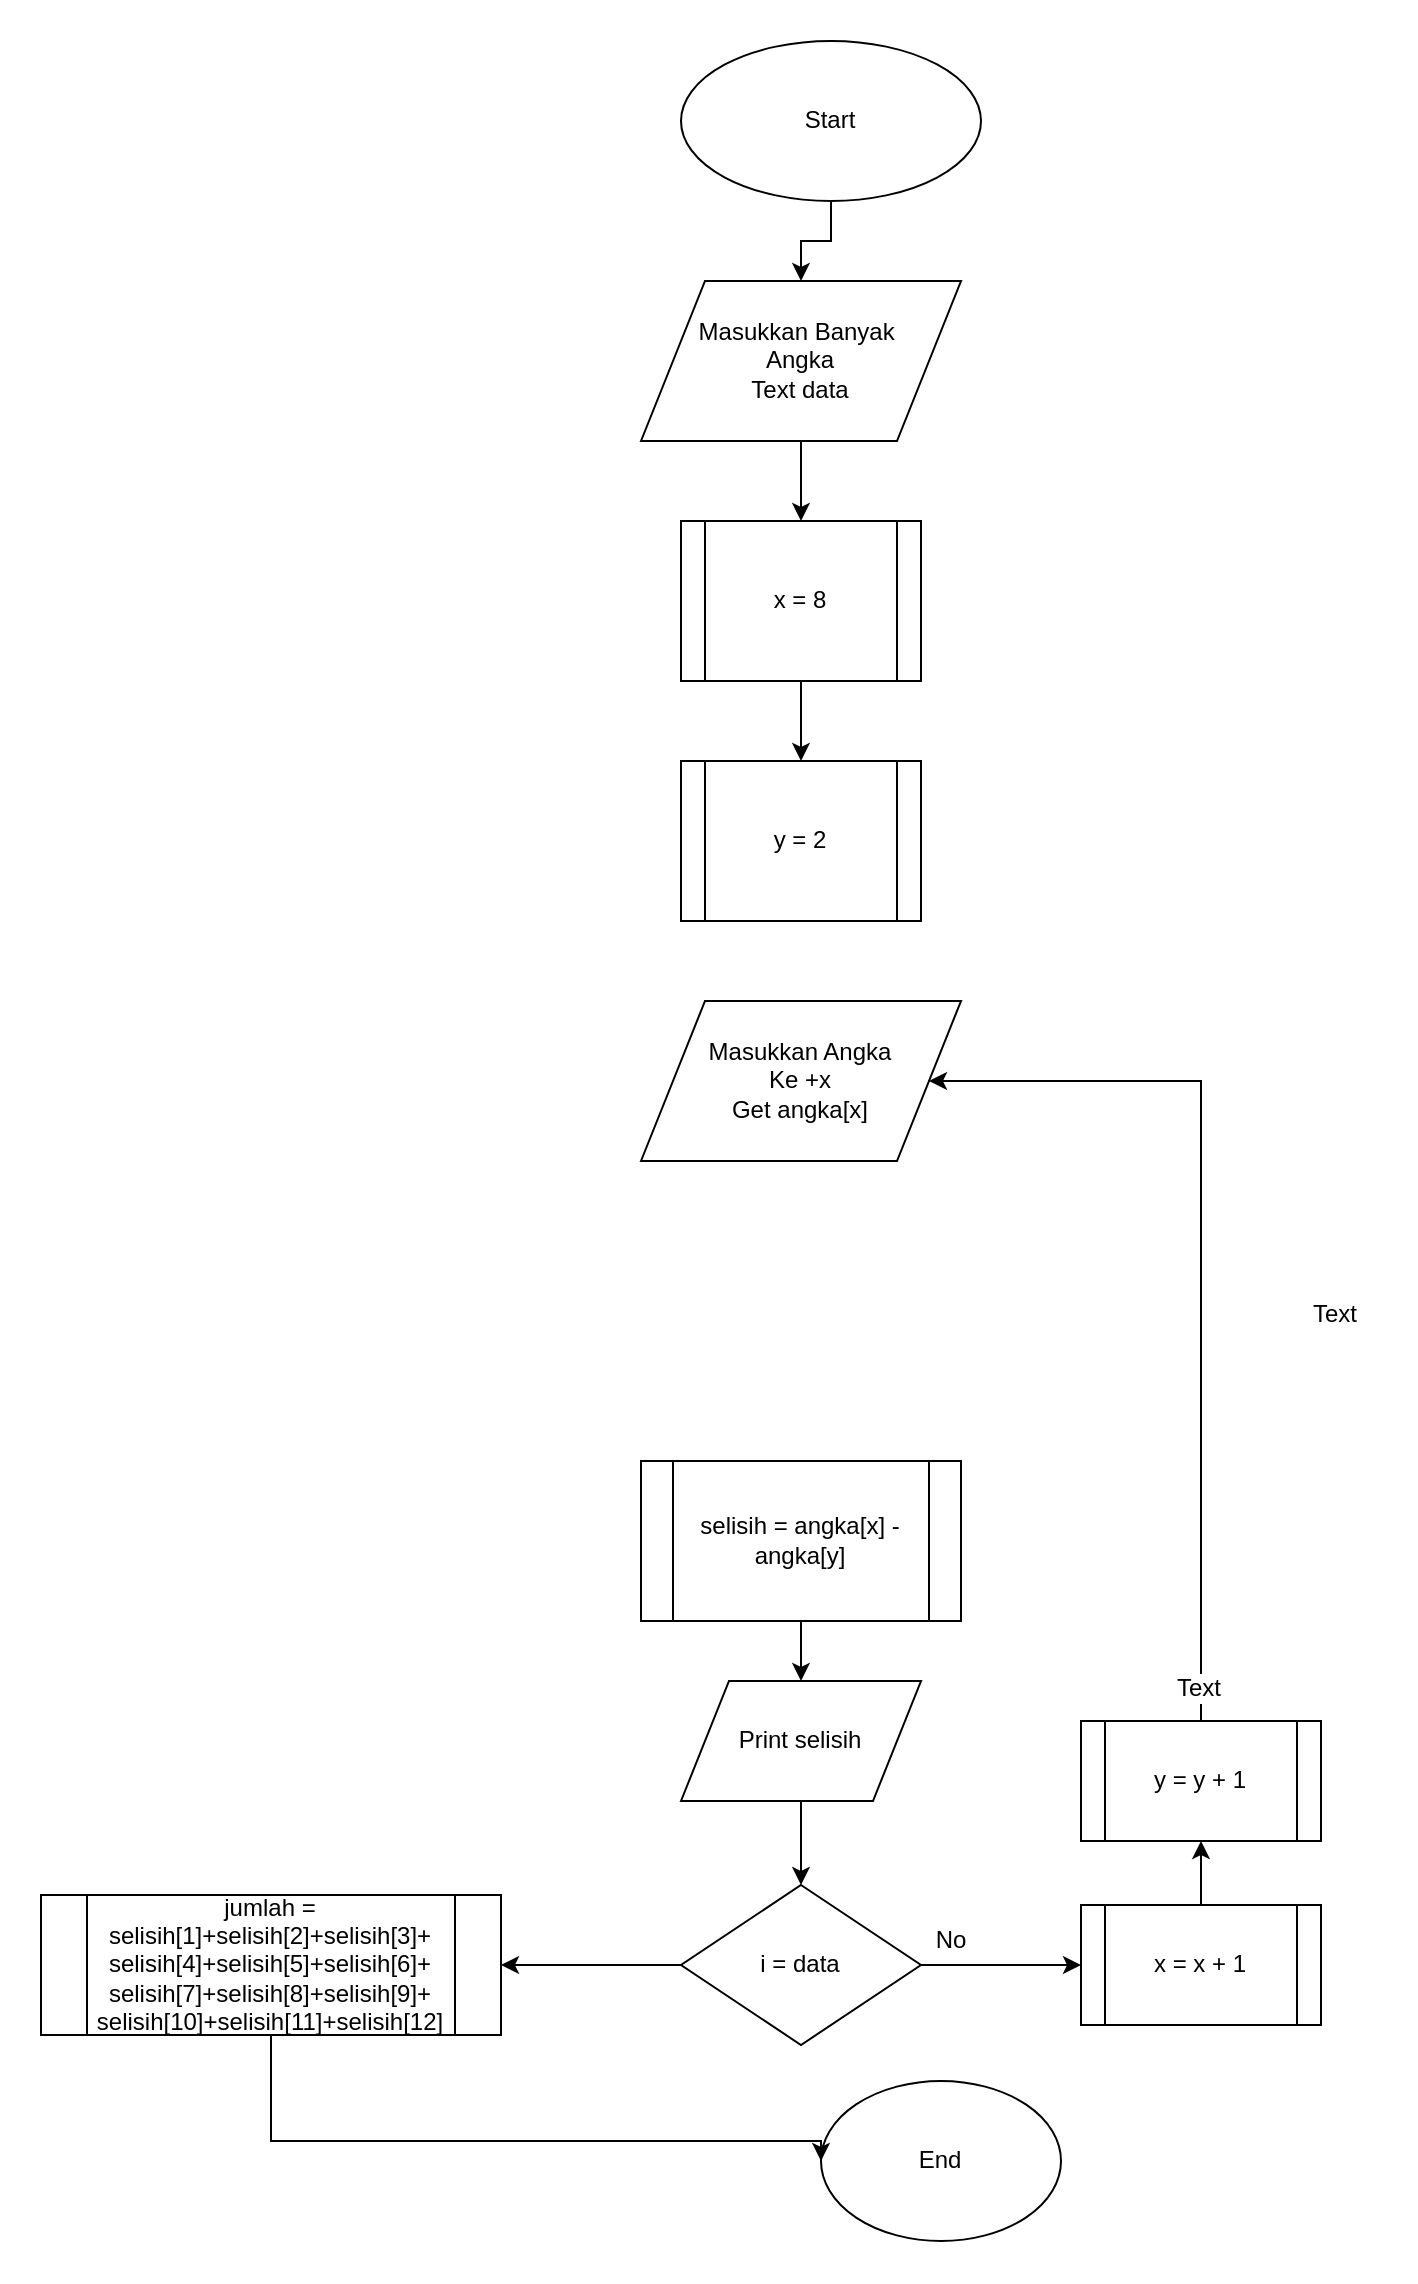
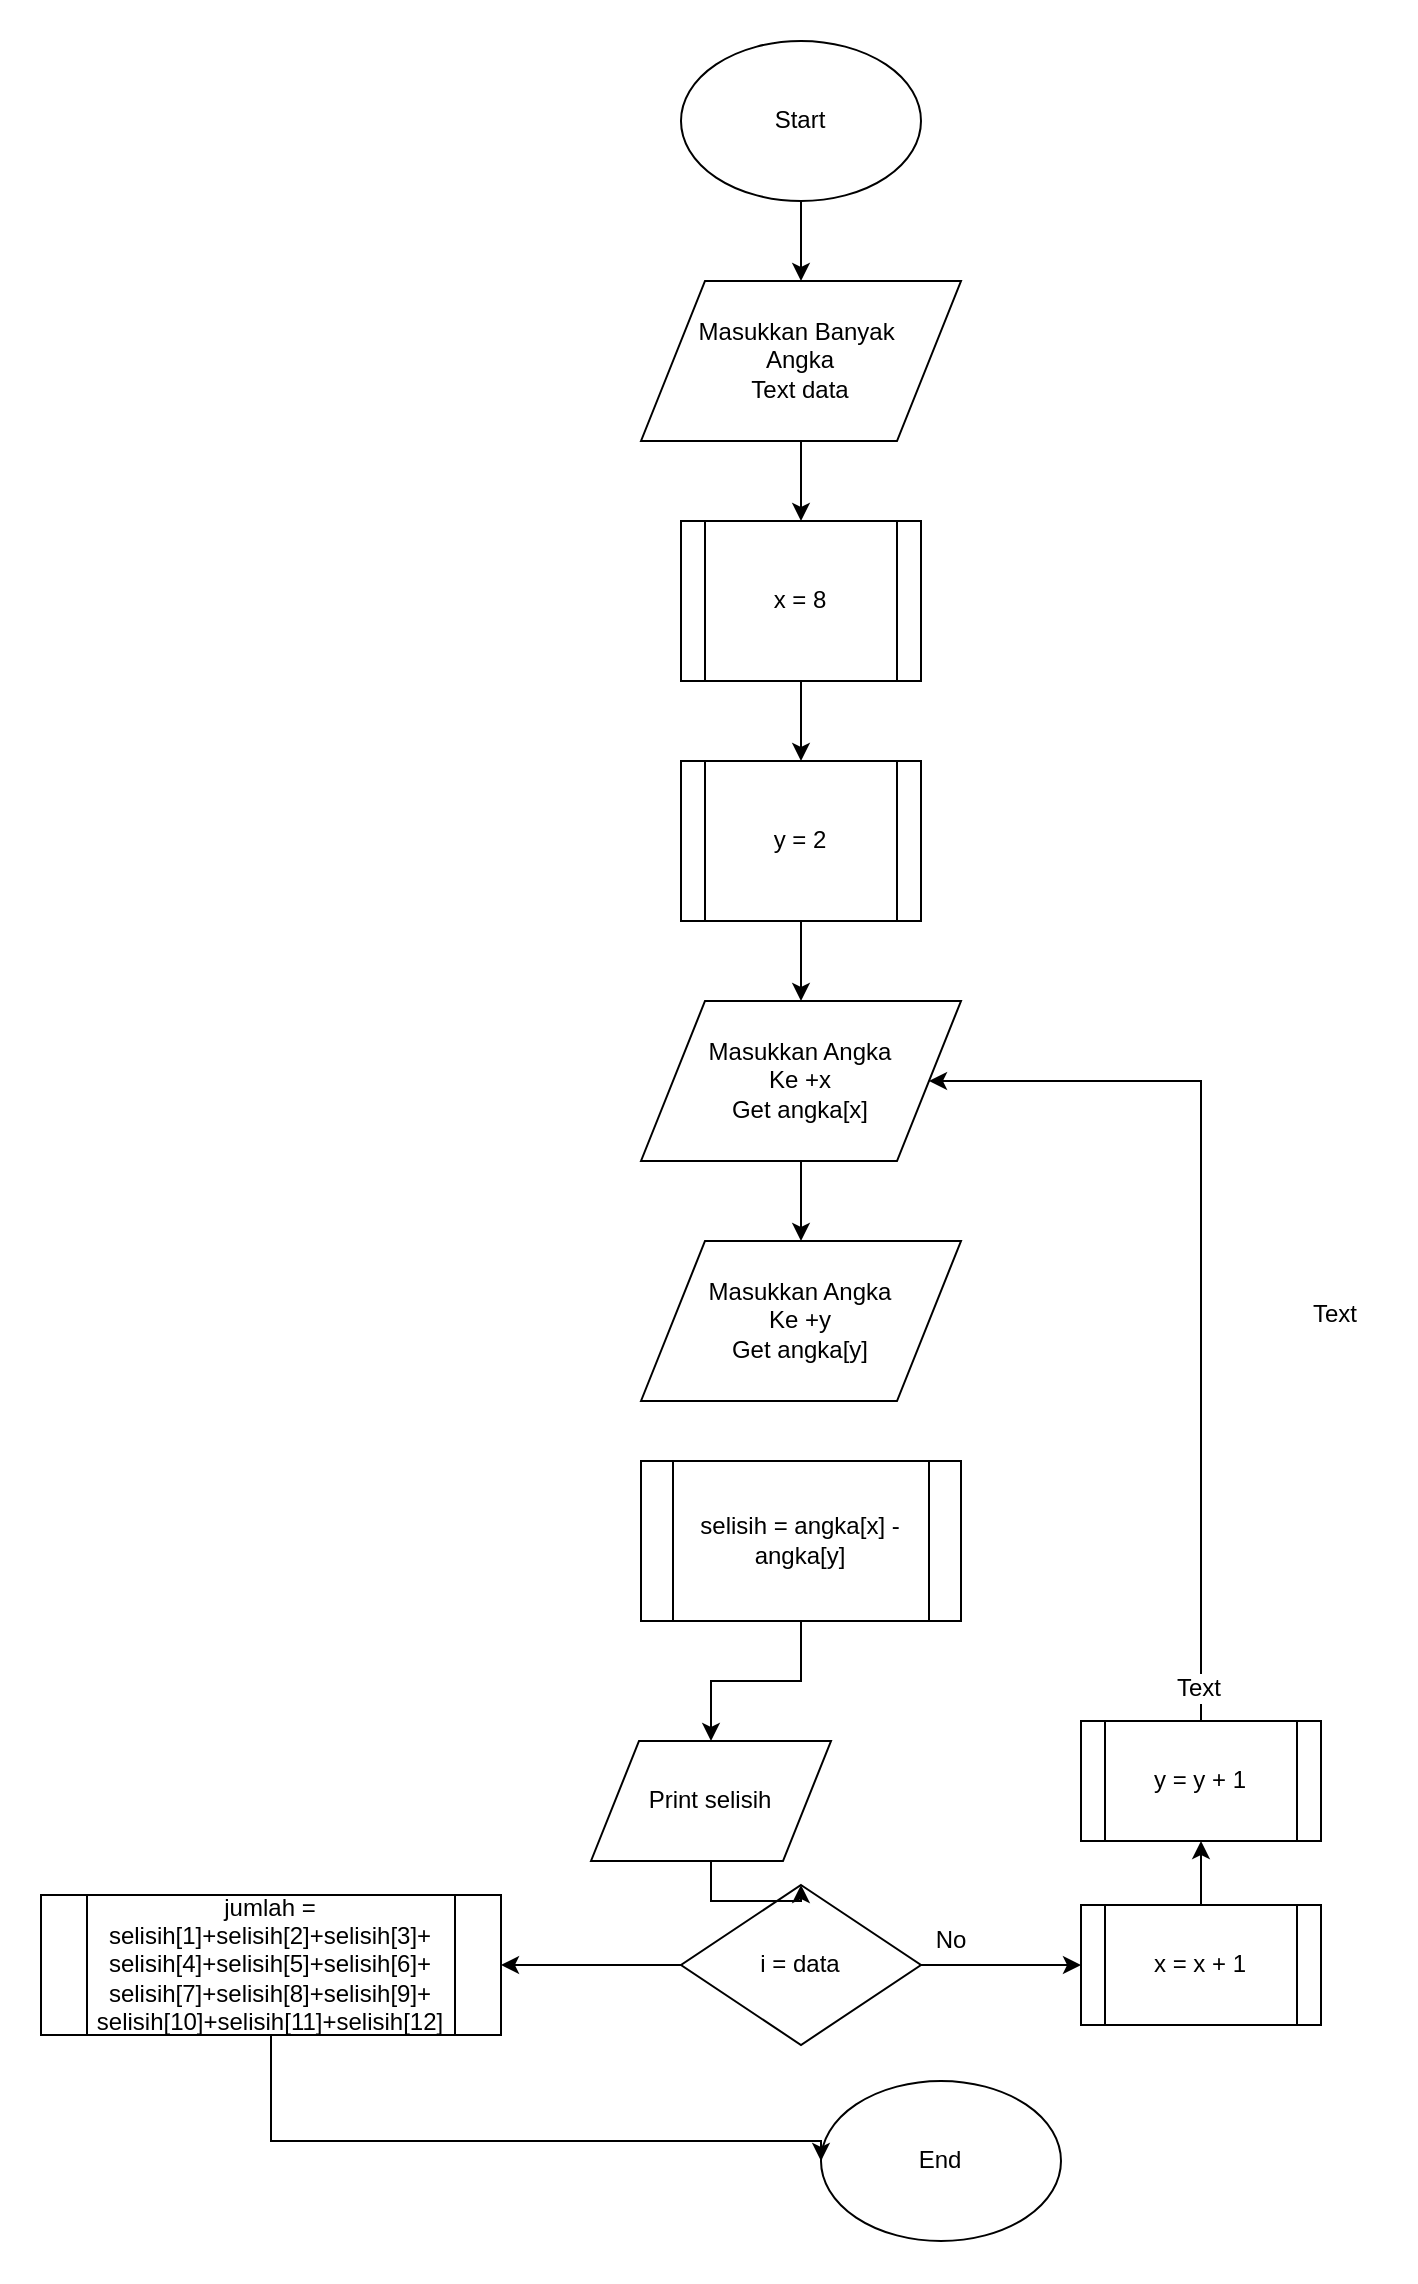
(831, 121) -> (801, 121)
none -> (801, 954)
none -> (801, 1194)
none -> (801, 1321)
(801, 1741) -> (711, 1801)
